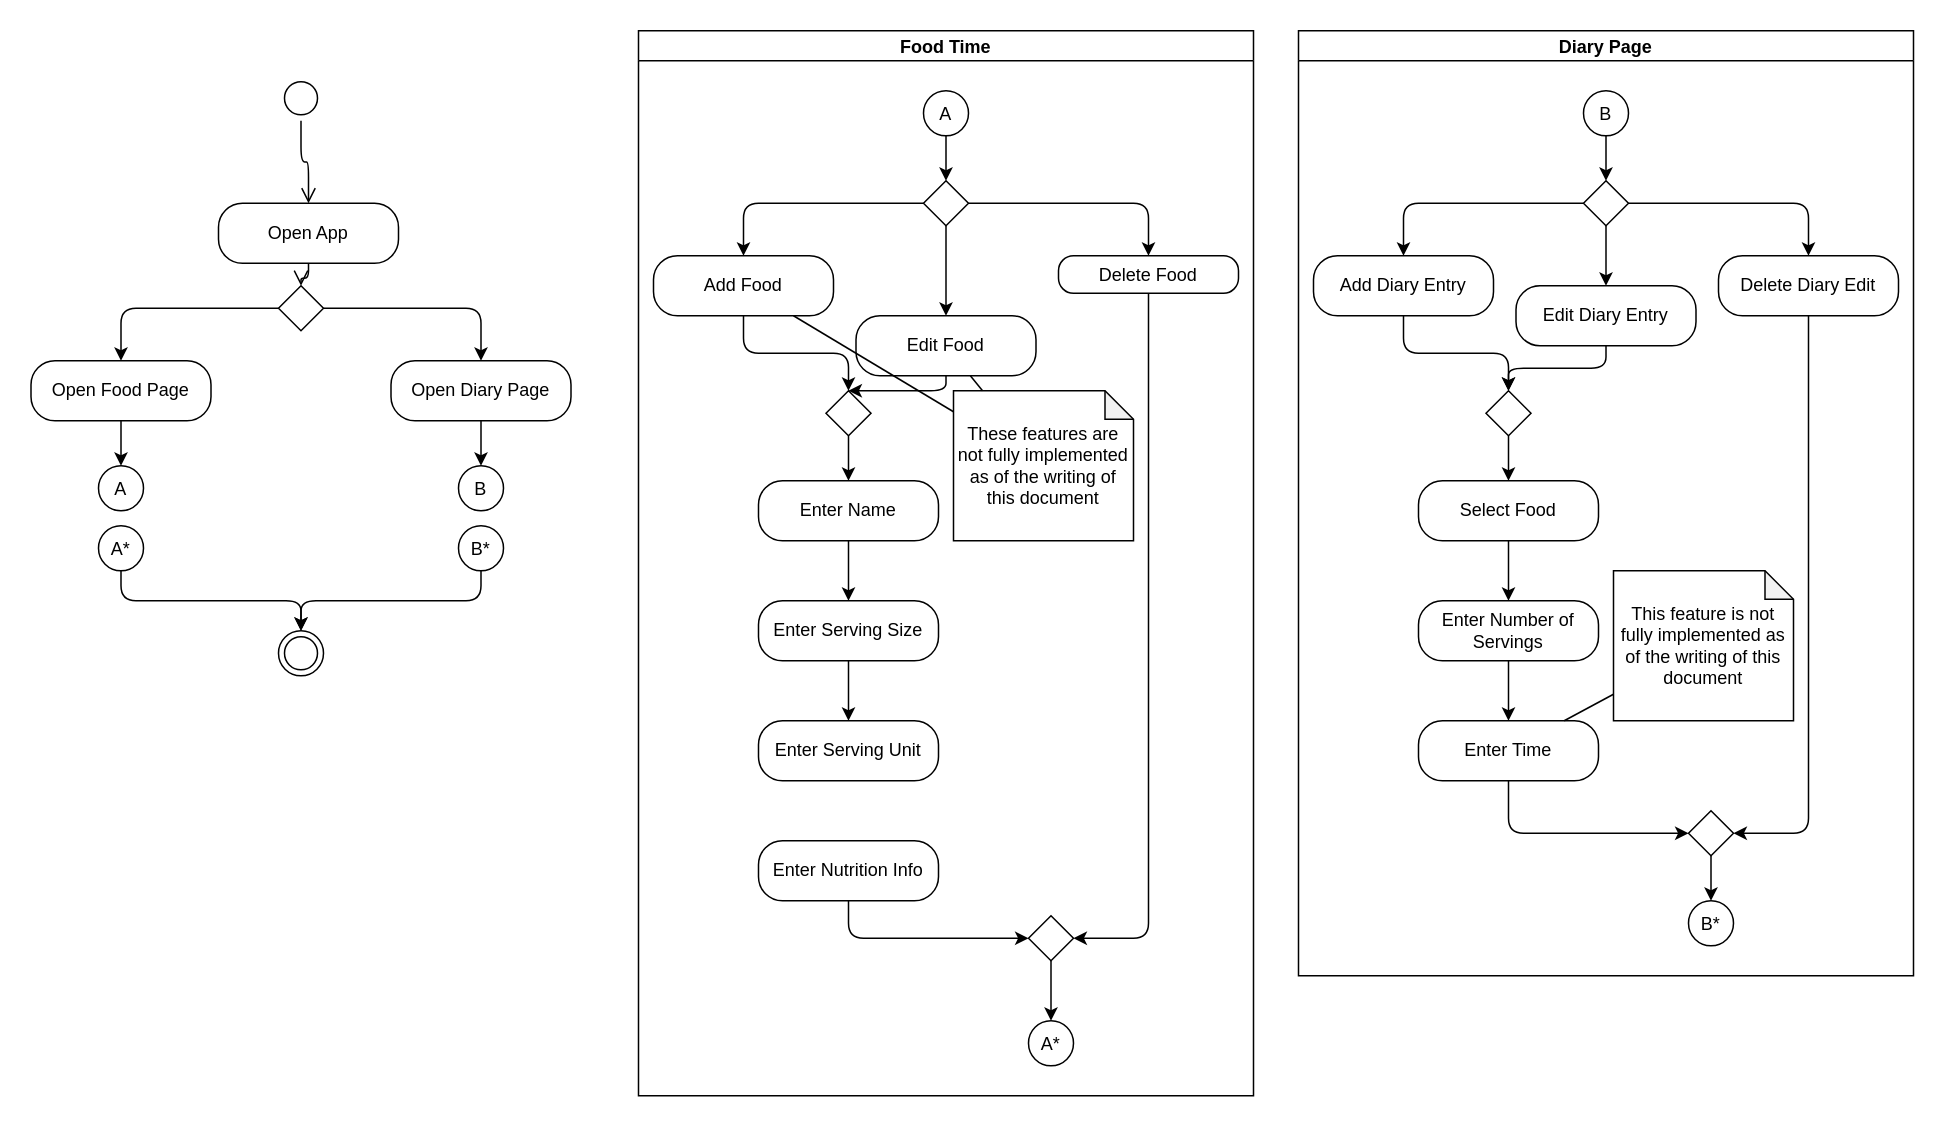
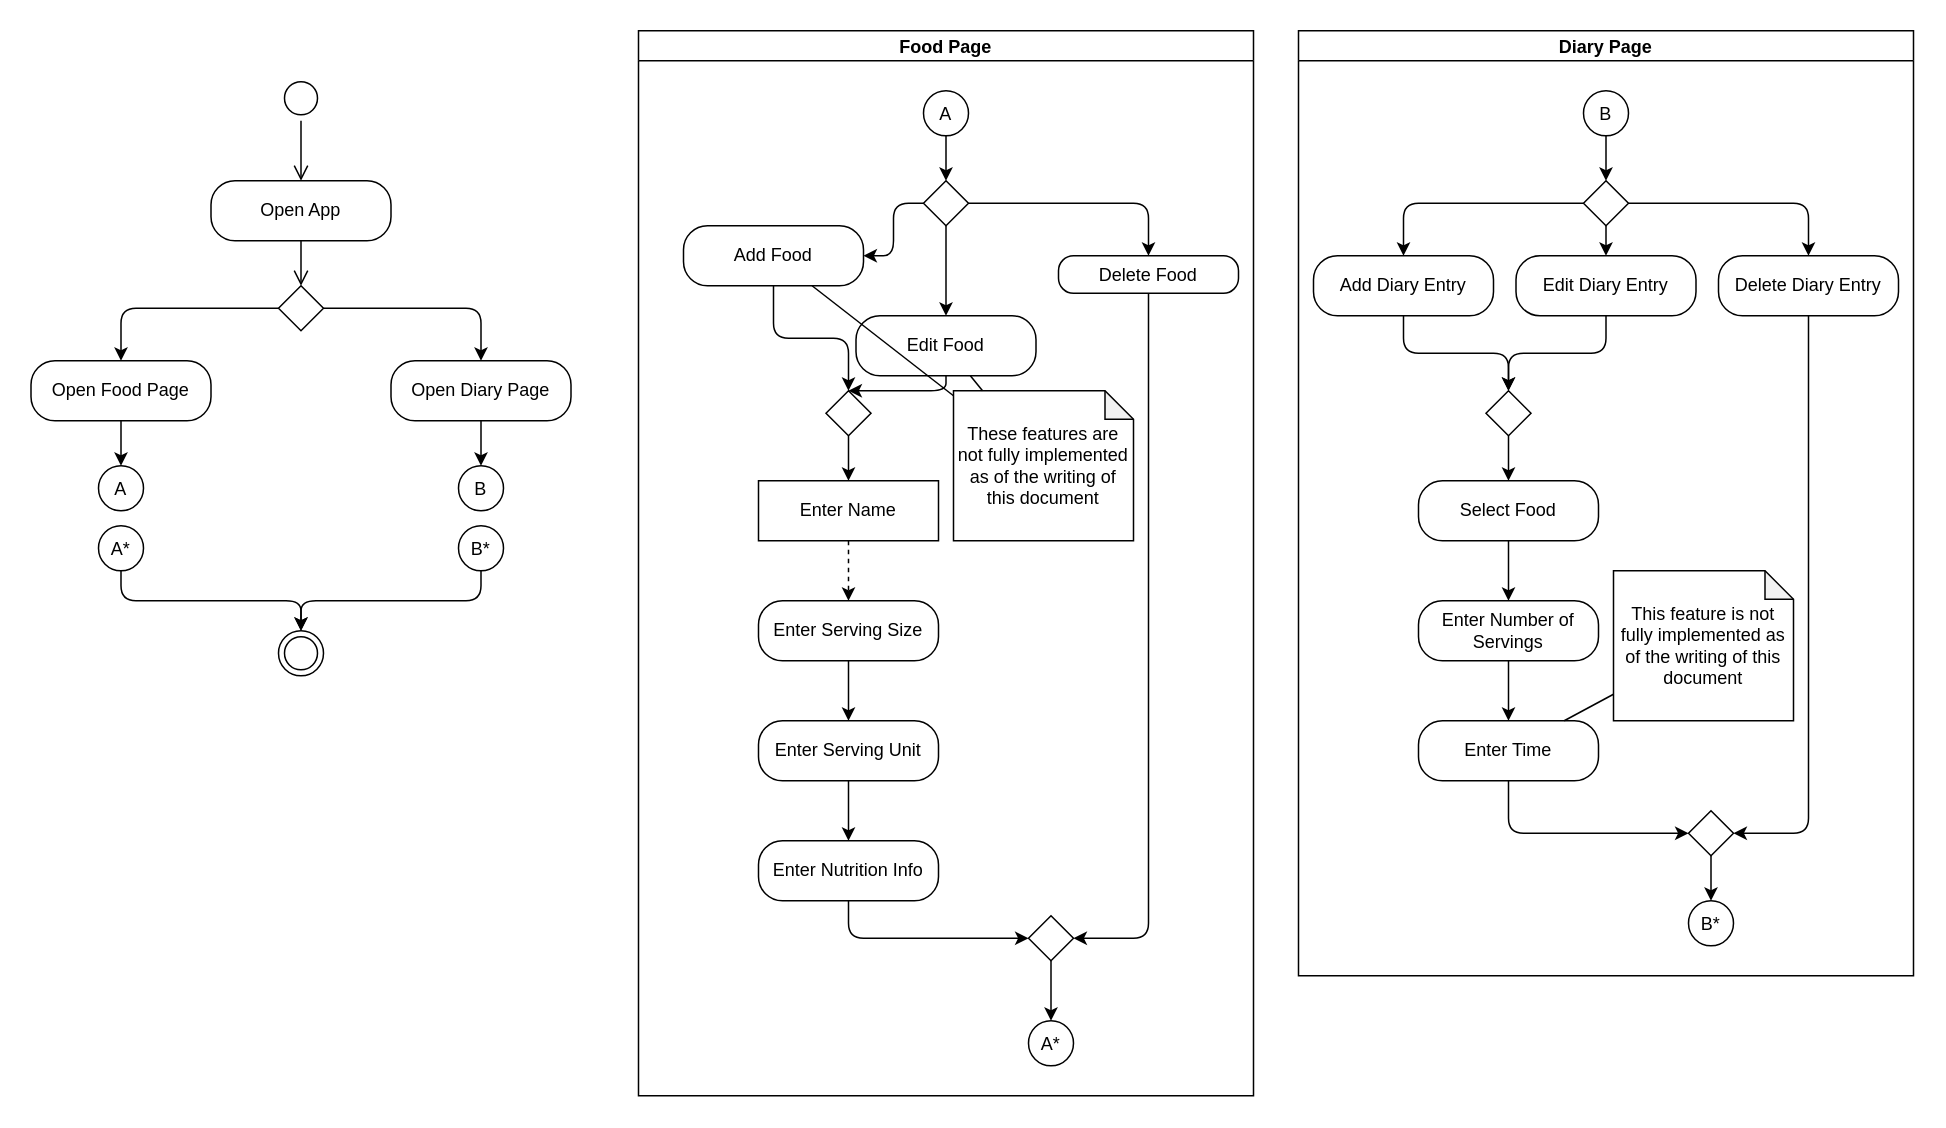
(945, 47) -> (945, 47)
(308, 233) -> (301, 211)
(743, 286) -> (773, 256)
(1808, 286) -> (1808, 286)
(1606, 316) -> (1606, 286)
(848, 511) -> (848, 511)
(848, 565) -> (848, 565)
none -> (848, 806)
